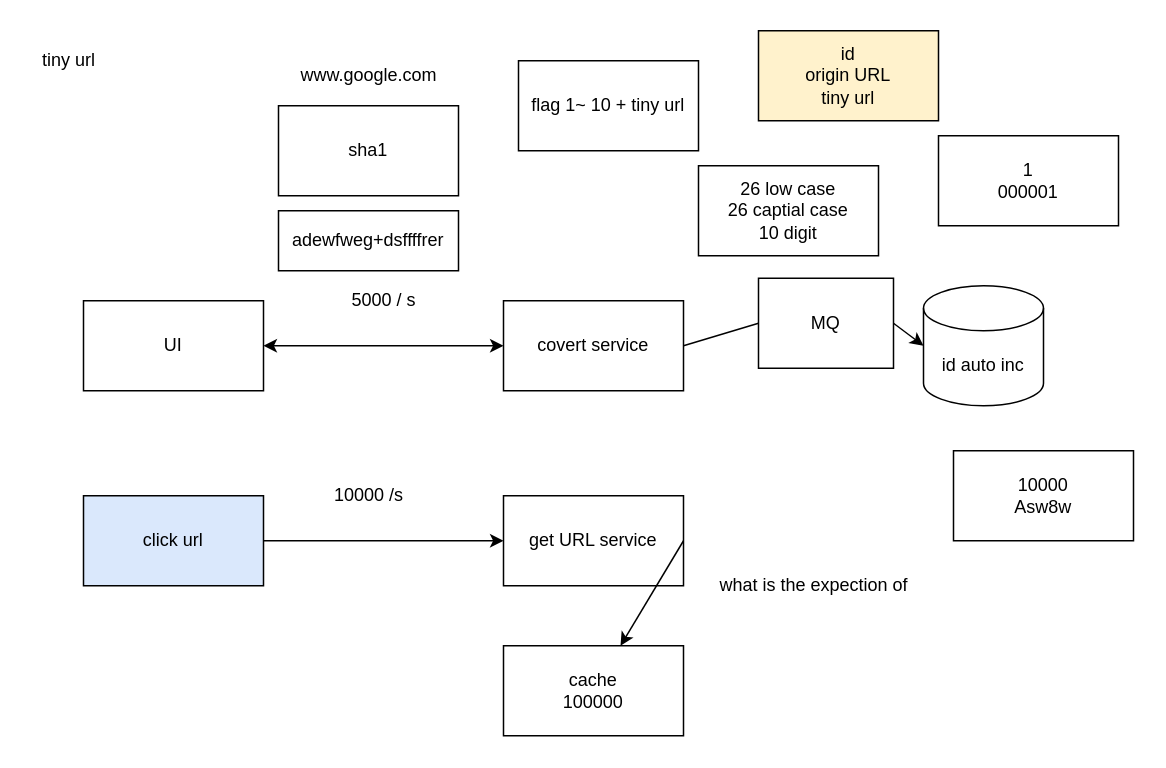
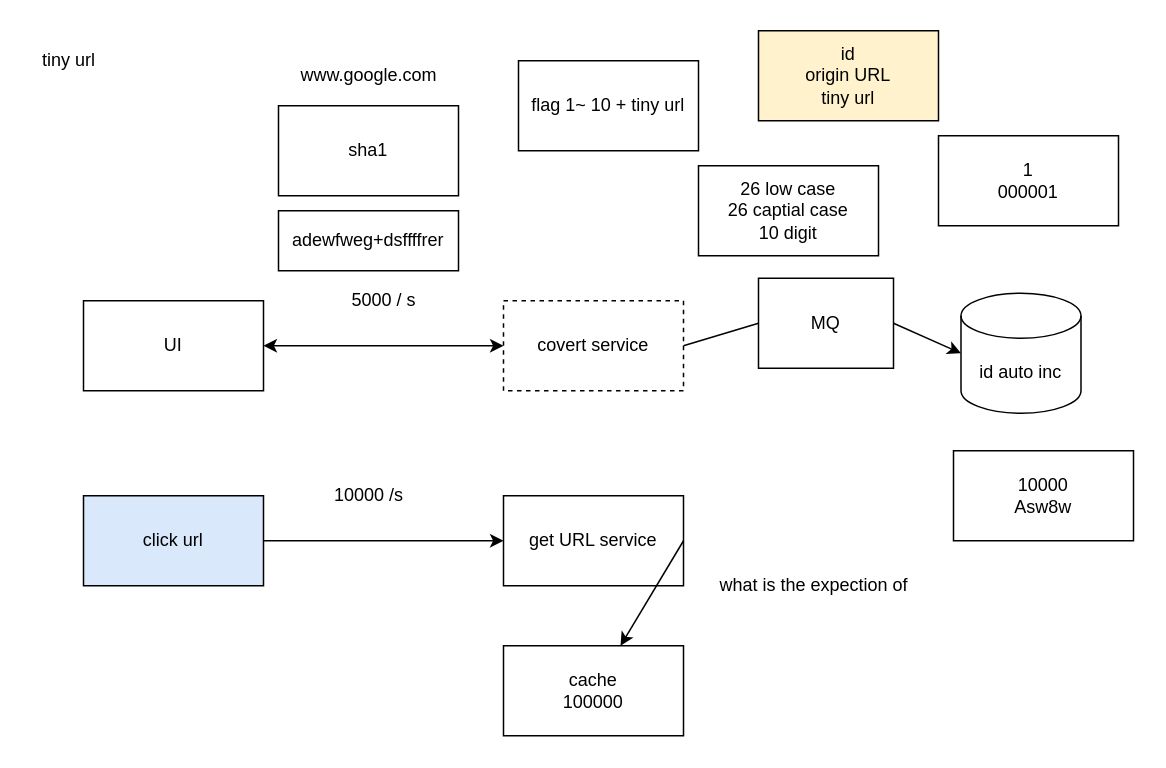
(593, 346) -> (593, 346)
(983, 346) -> (1021, 353)
